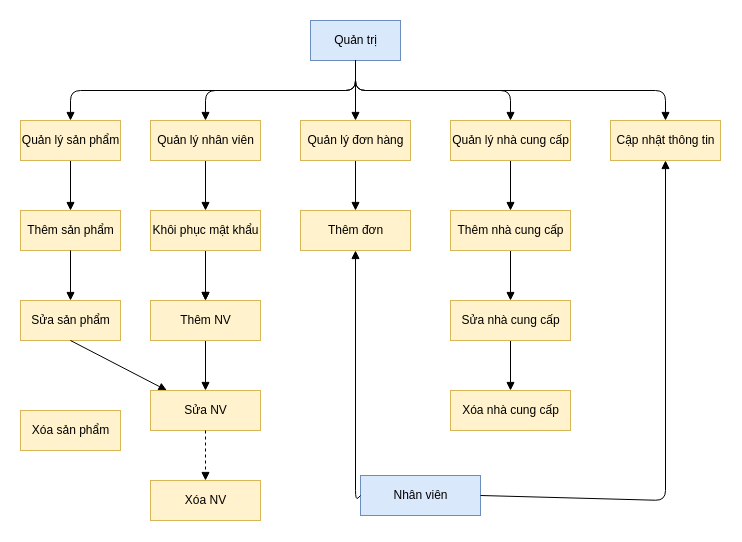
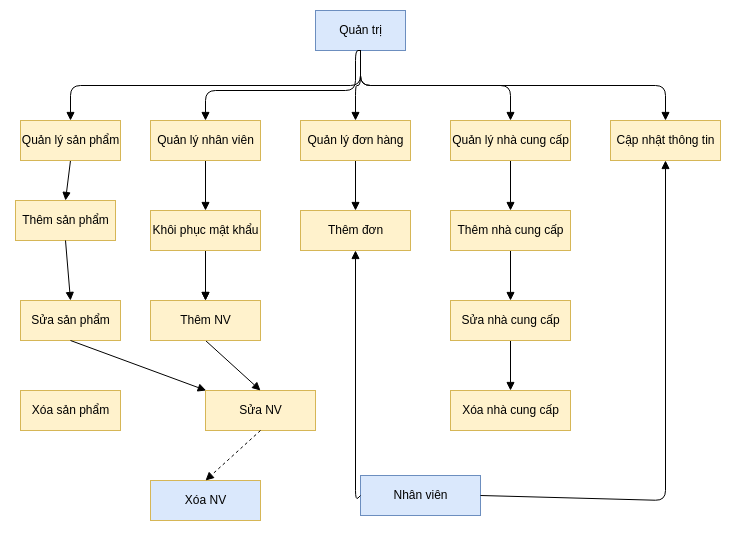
(356, 41) -> (361, 31)
(71, 231) -> (66, 221)
(206, 411) -> (261, 411)
(71, 431) -> (71, 411)
(206, 501) -> (206, 501)
